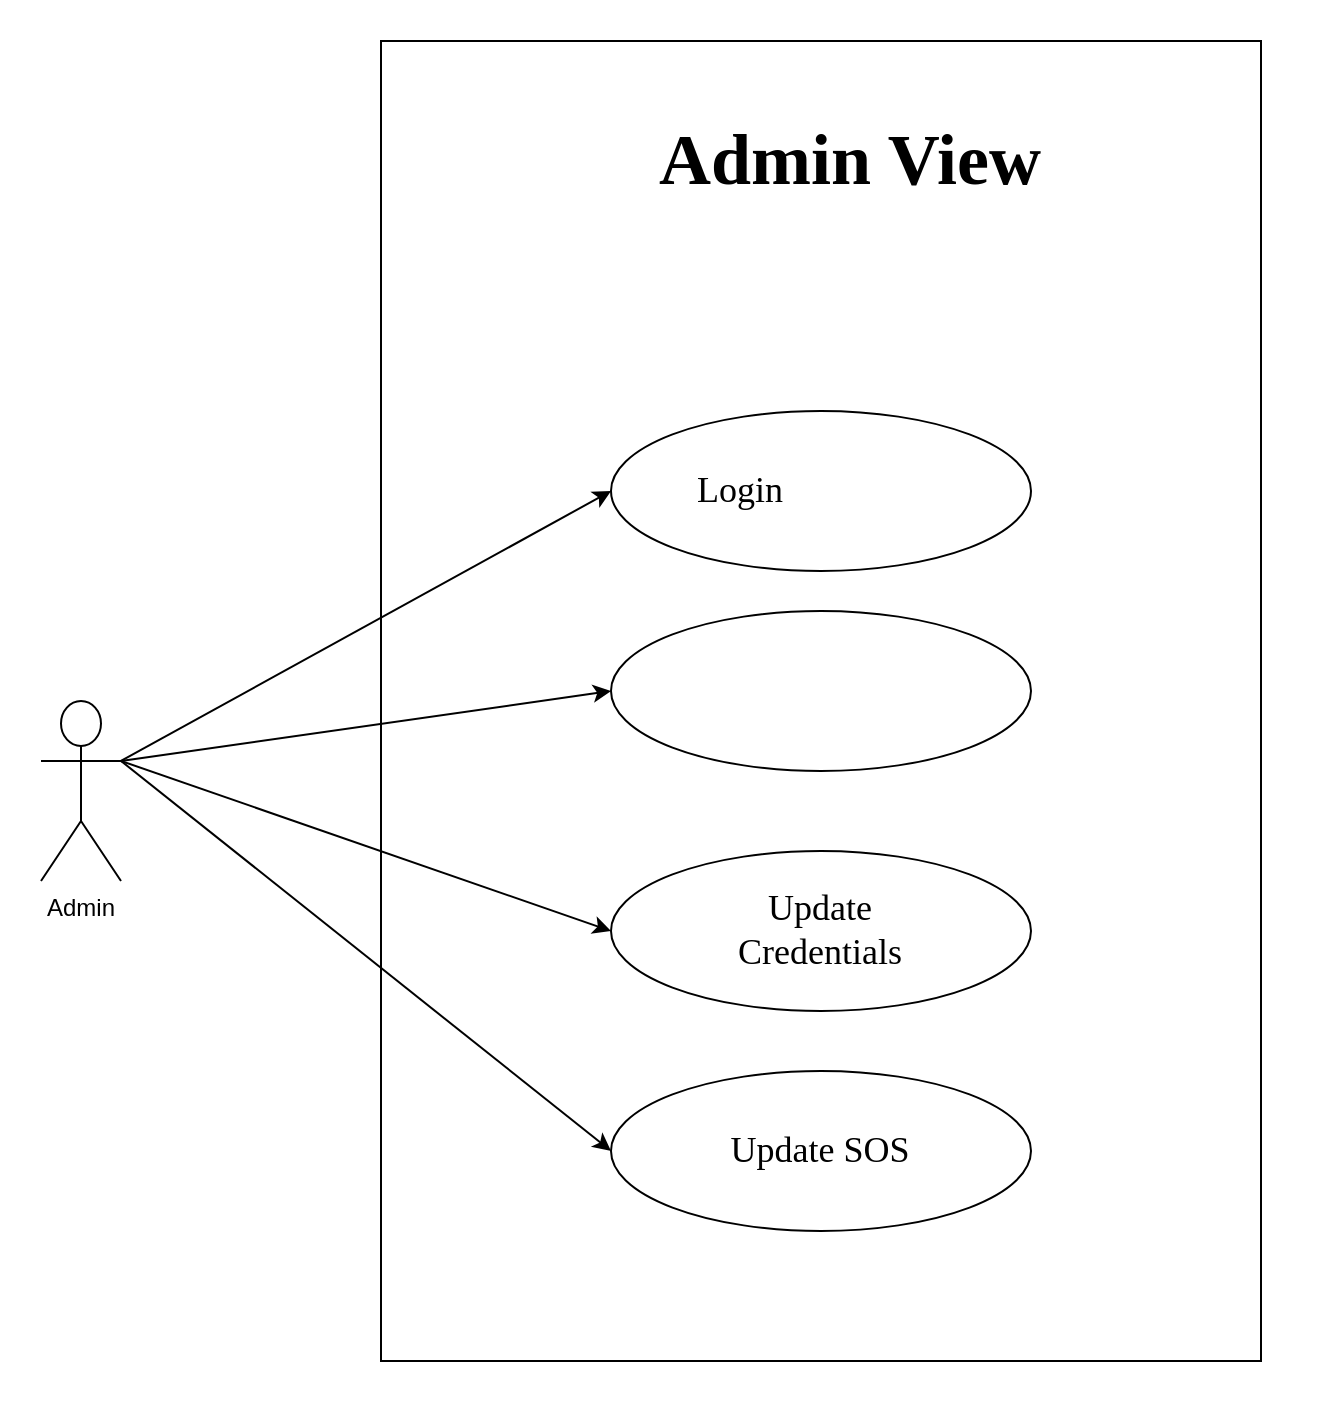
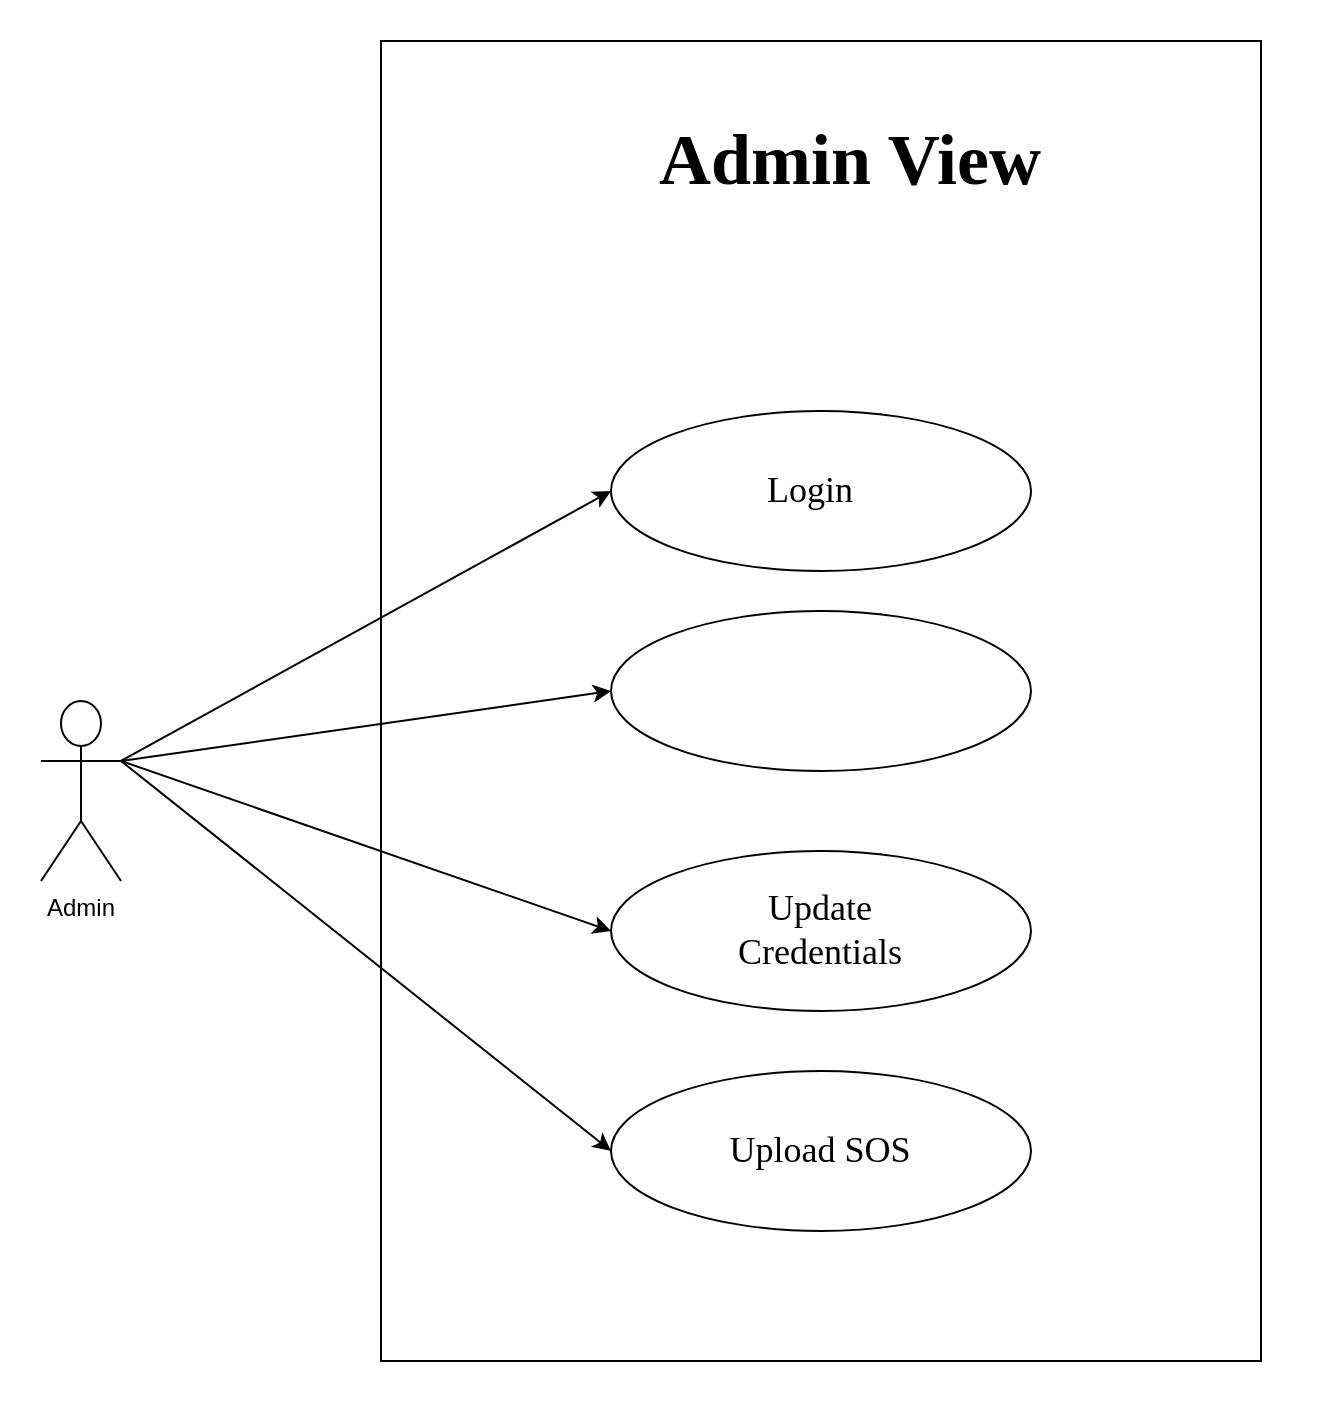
(741, 491) -> (811, 491)
(821, 1151) -> (821, 1151)
